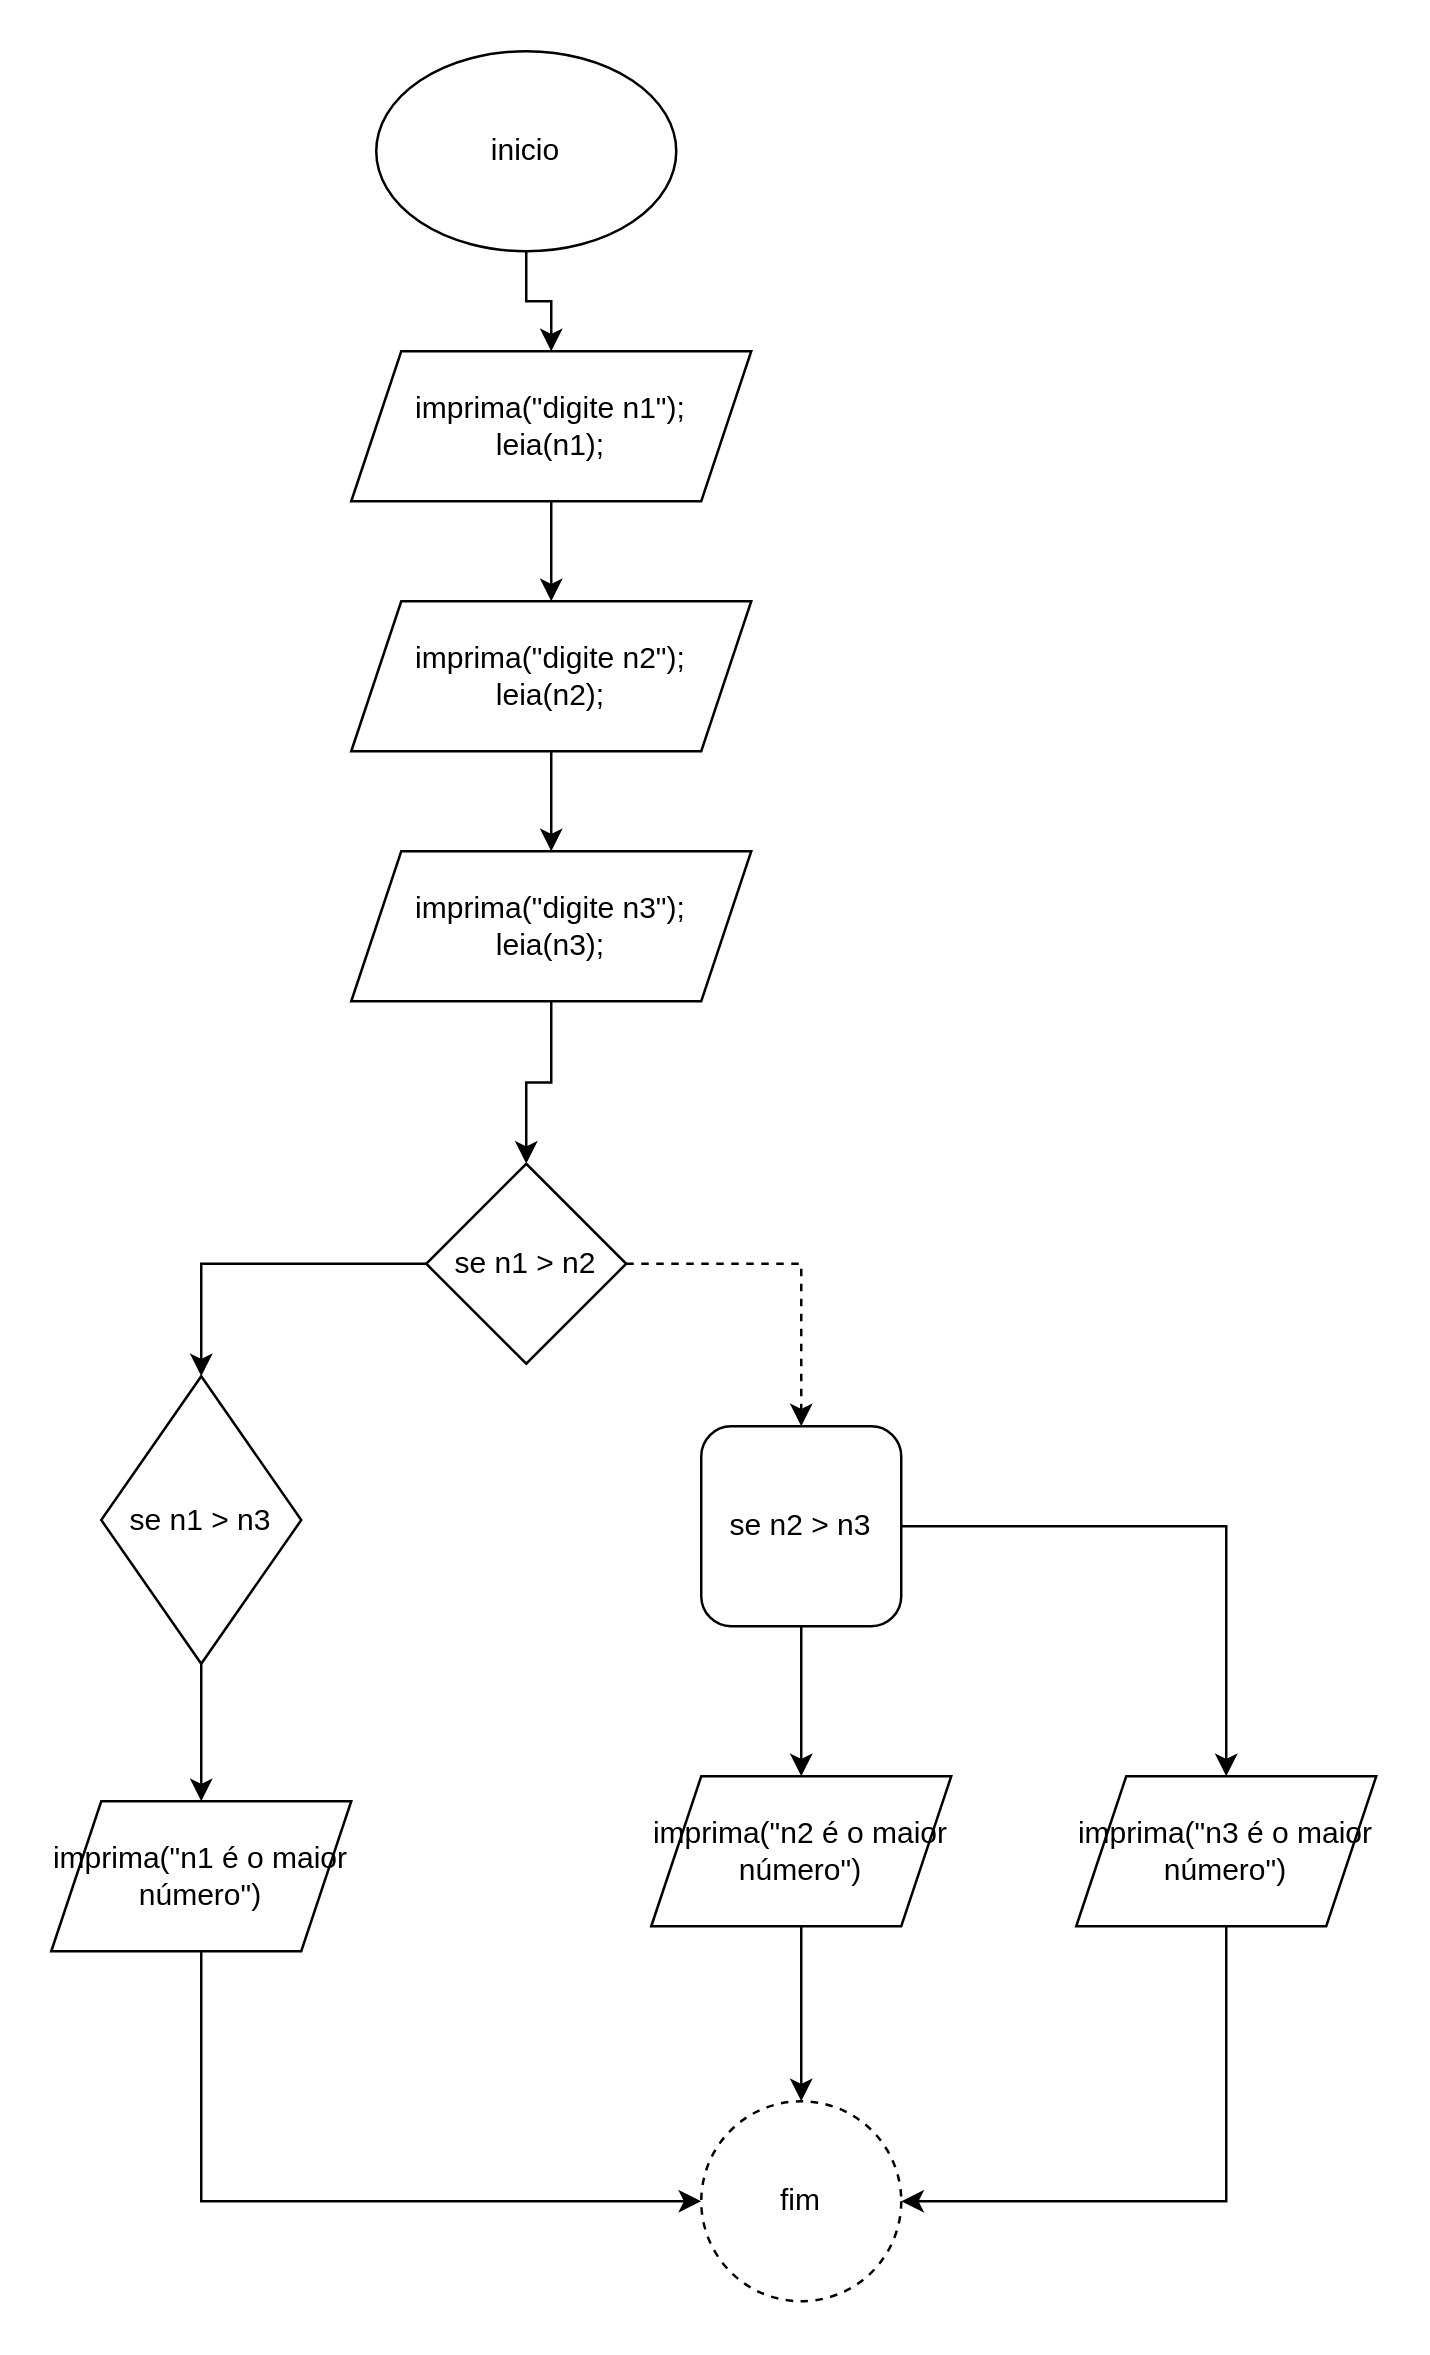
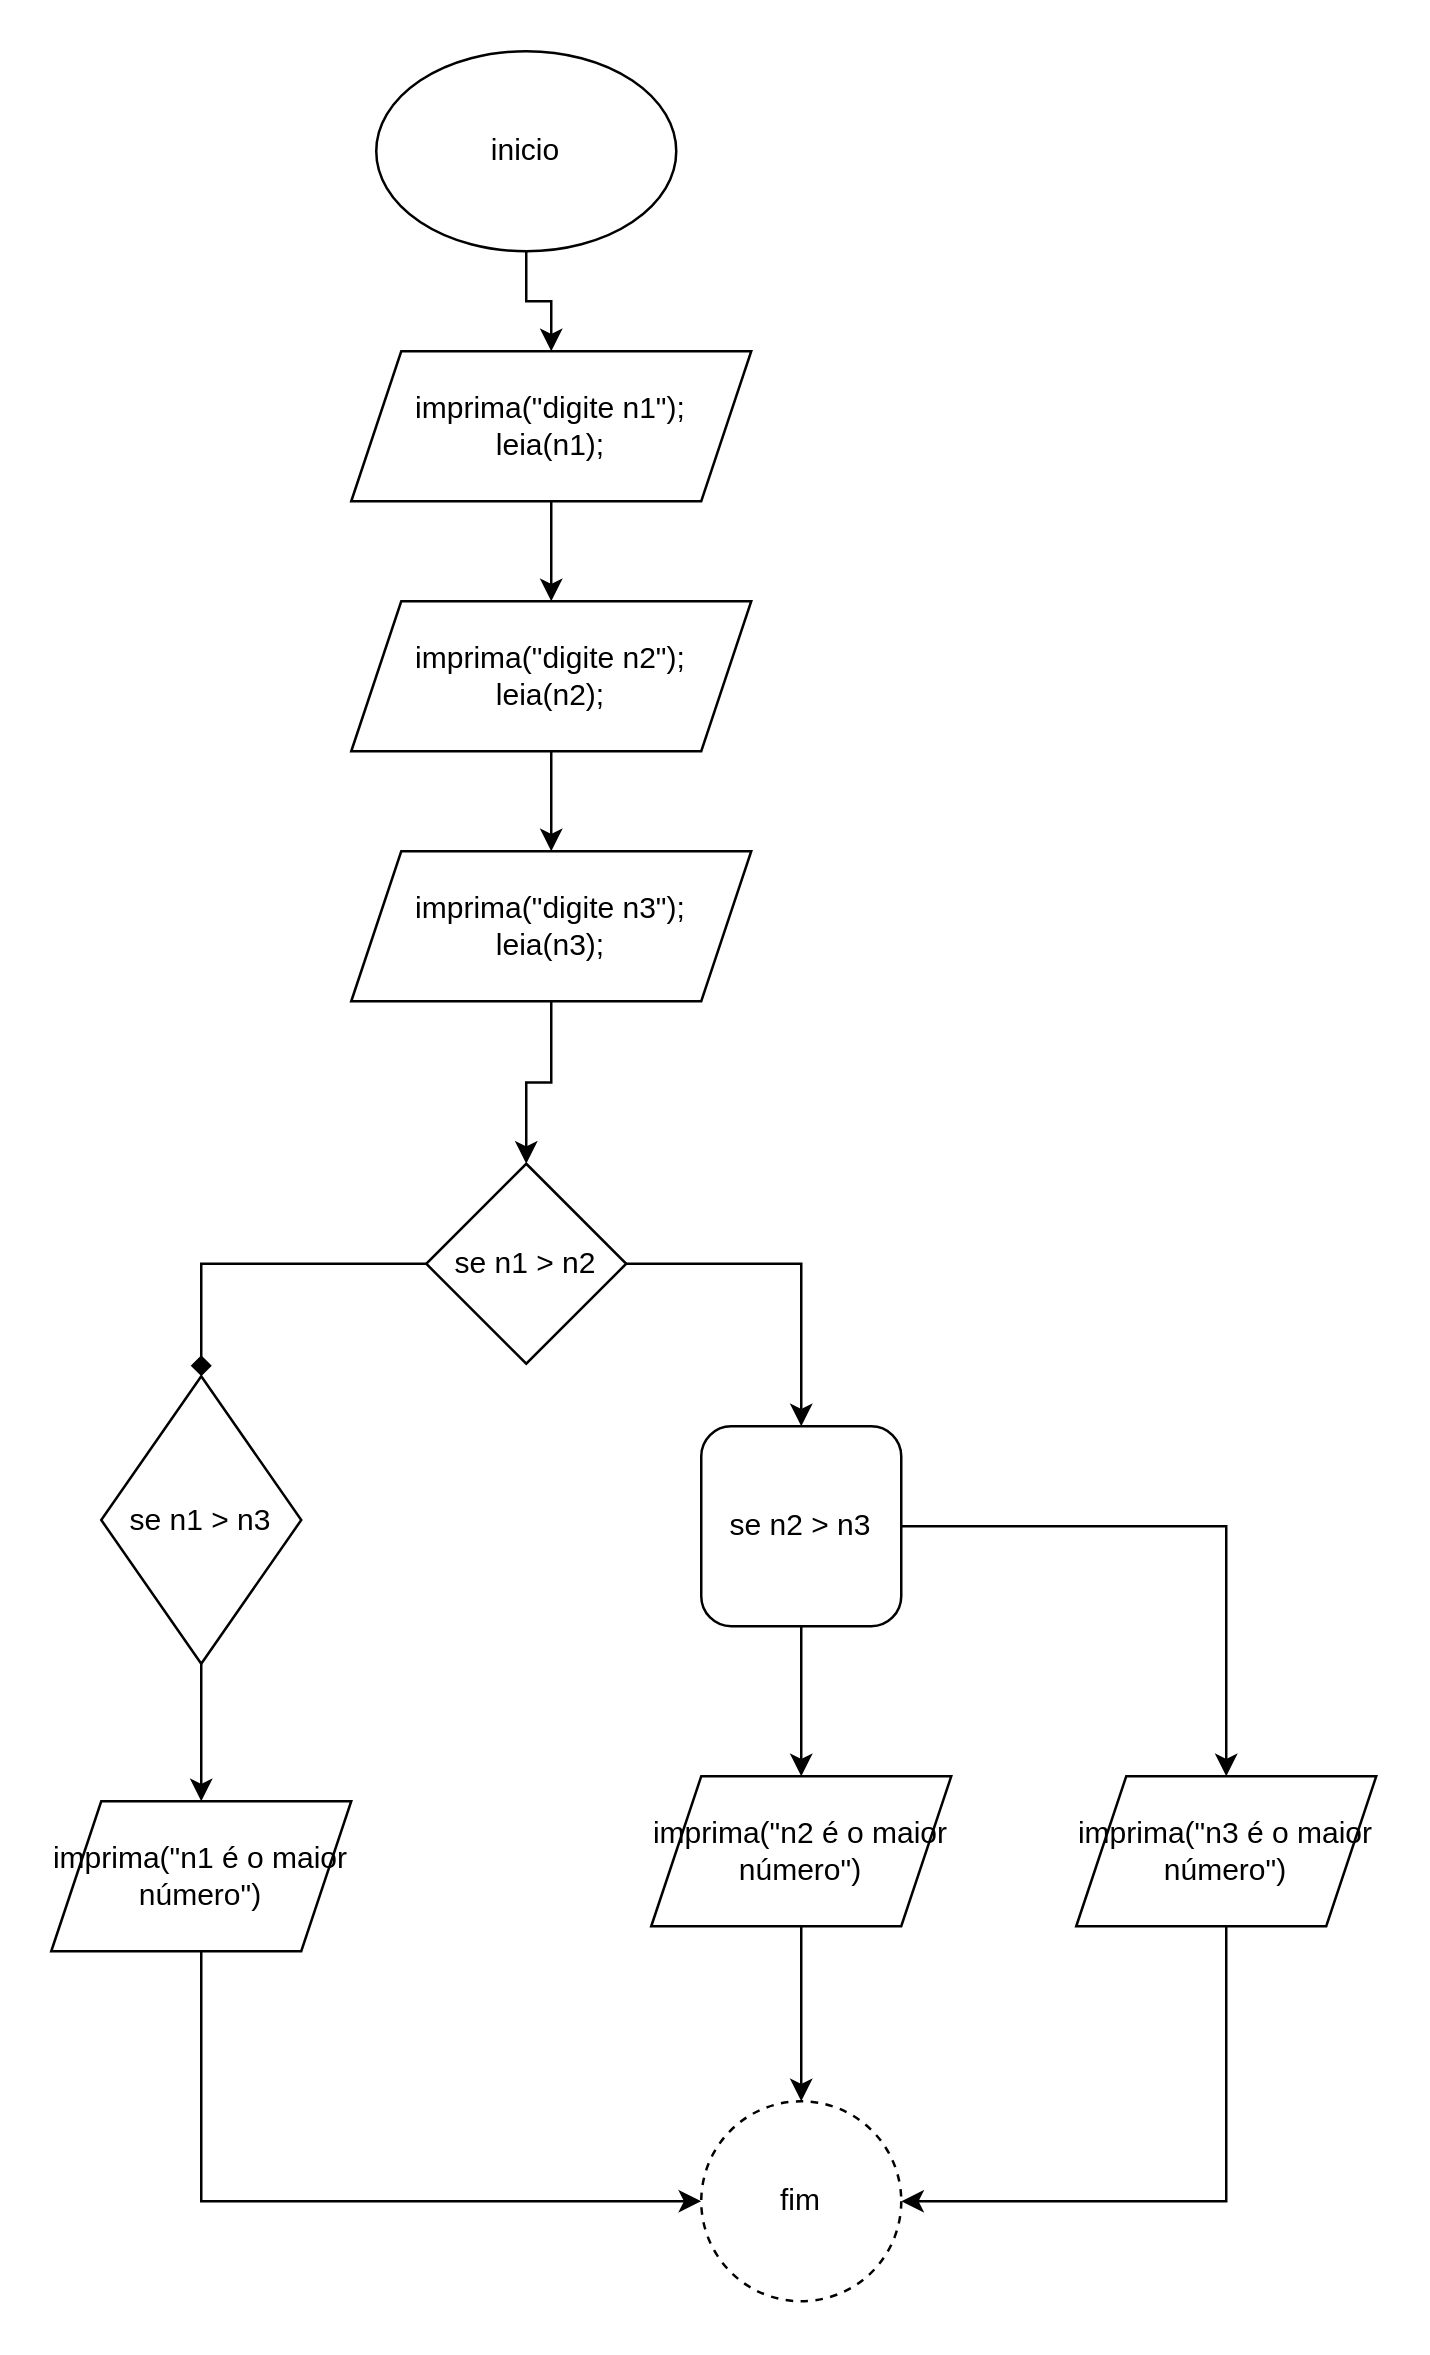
(787, 1264) -> (787, 1264)
(201, 1357) -> (201, 1356)
